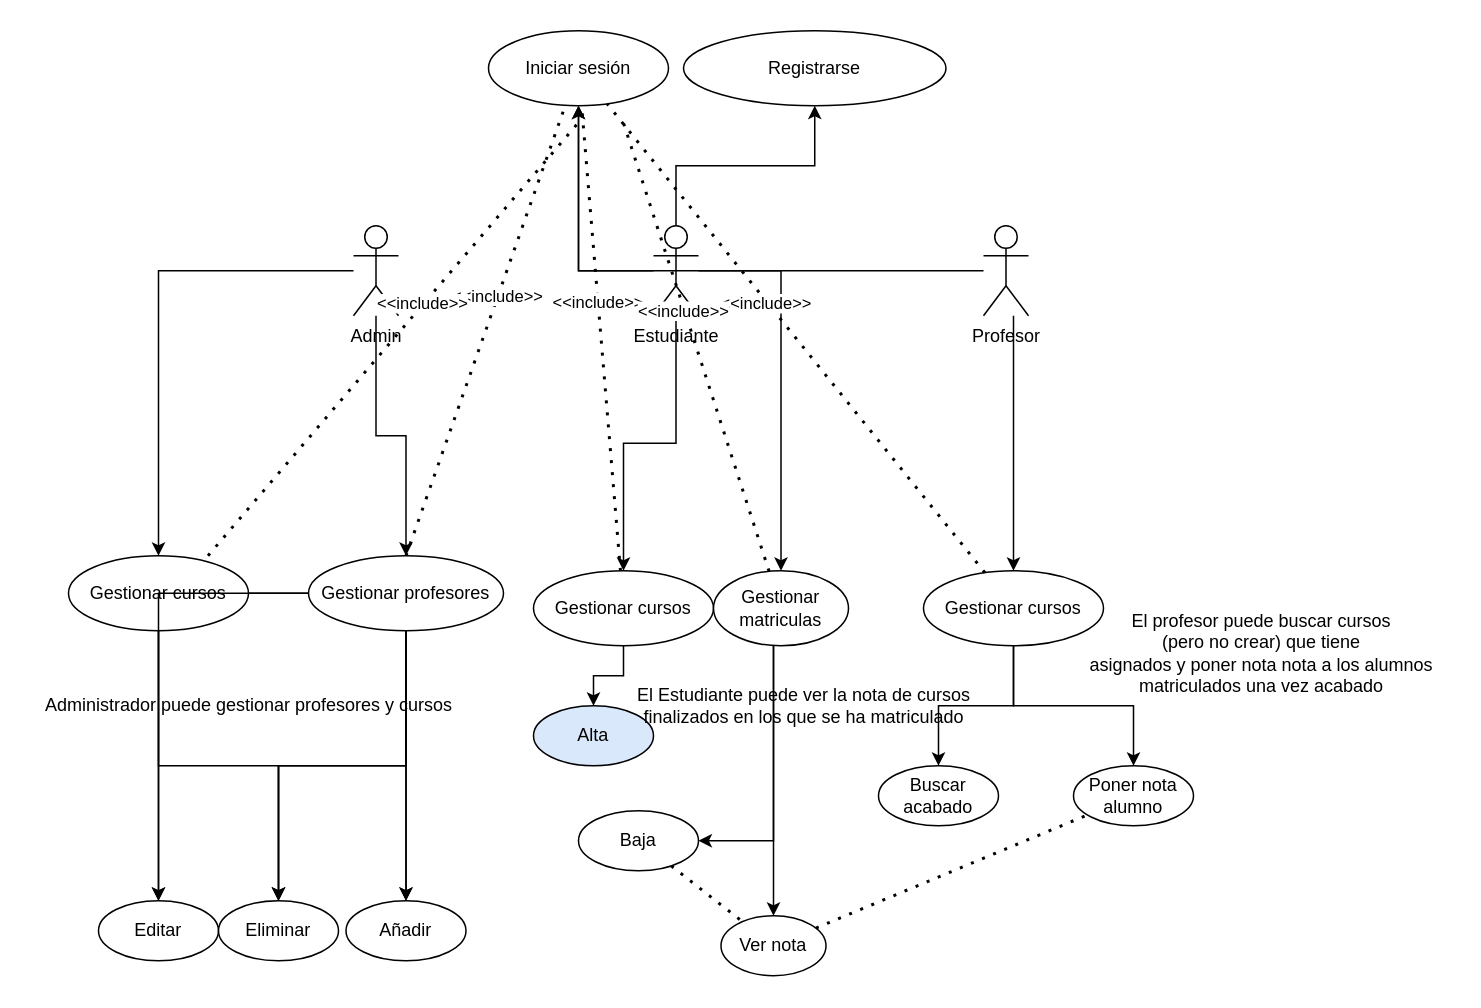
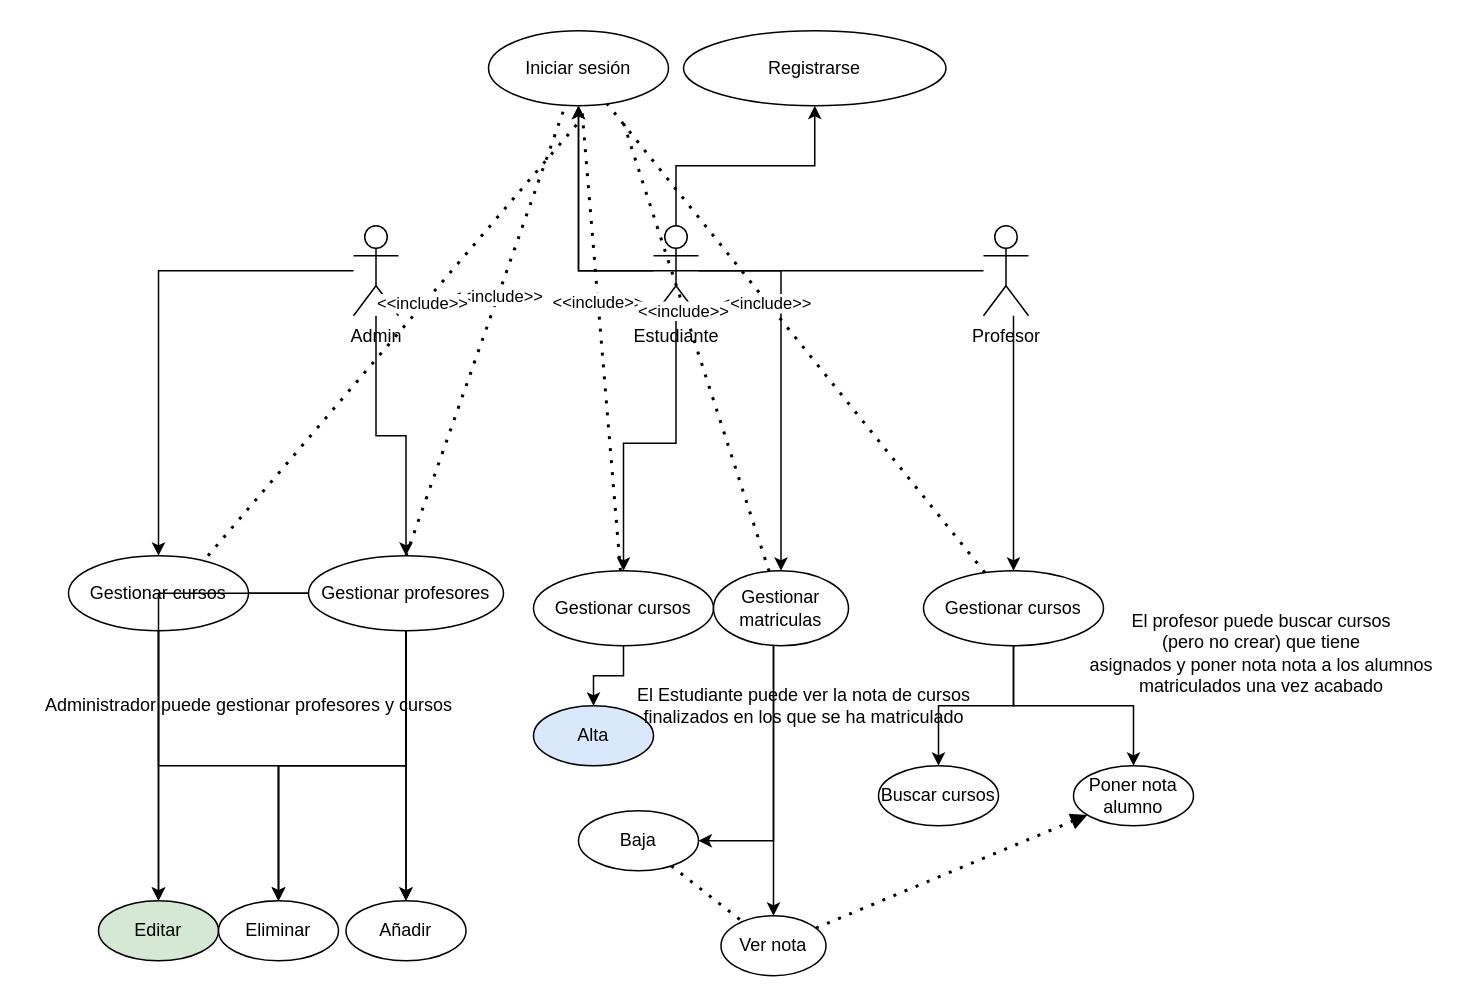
(938, 796) -> (938, 796)
(1079, 818) -> (1072, 821)
(158, 931) -> (158, 931)
